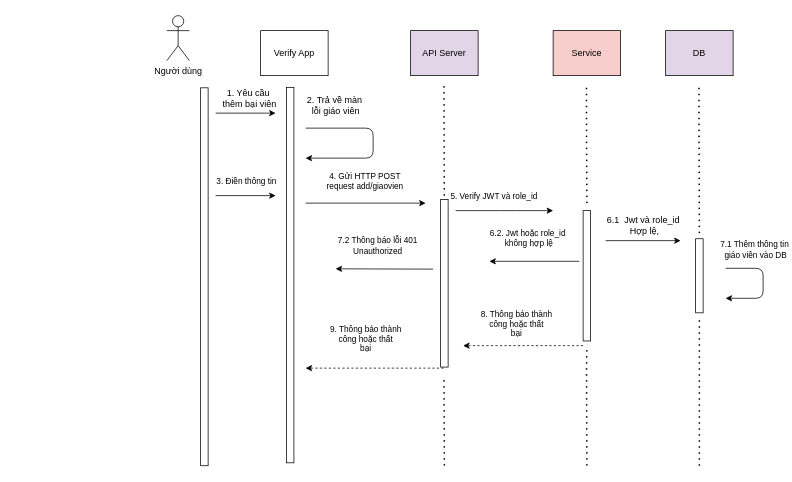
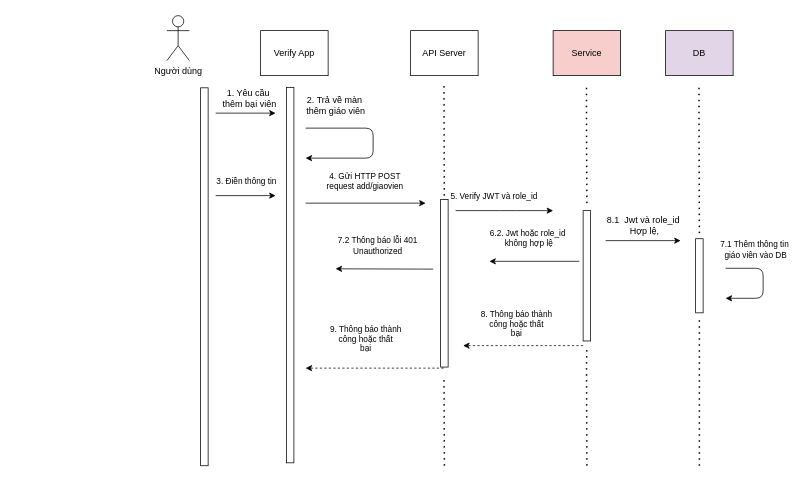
(444, 53) -> (444, 53)
(336, 105) -> (336, 105)
(644, 225) -> (644, 225)
